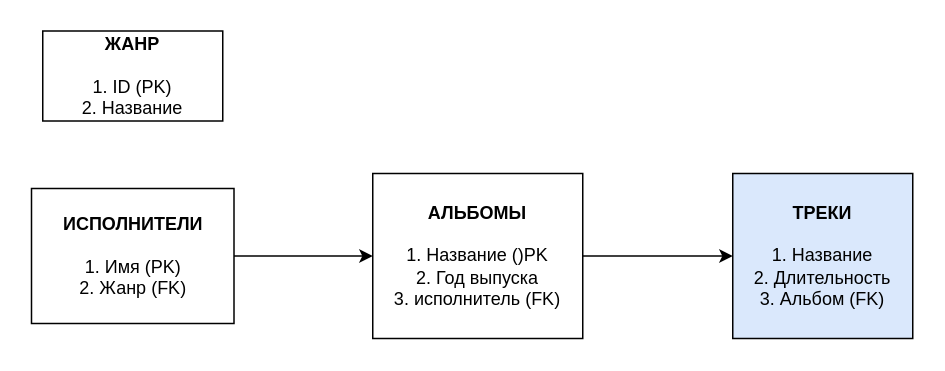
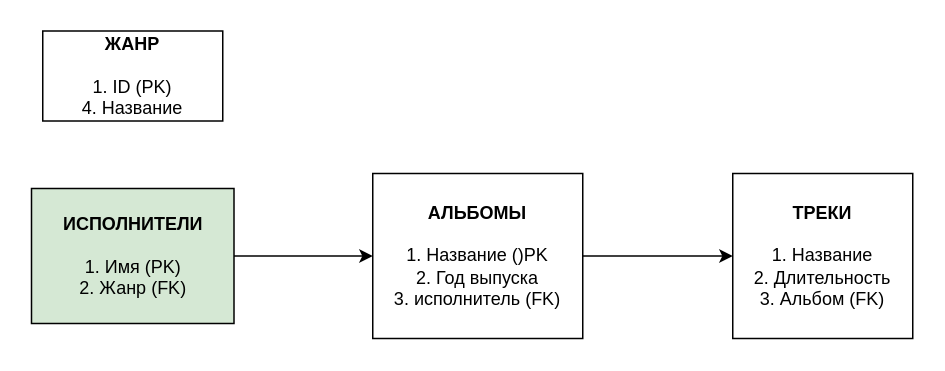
(133, 76) -> (133, 76)
(133, 256) -> (133, 256)
(823, 256) -> (823, 256)
